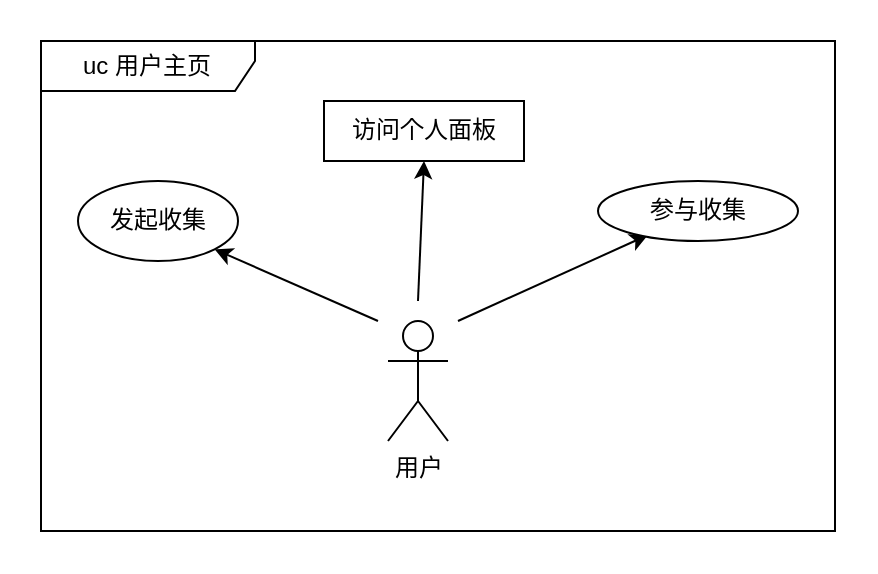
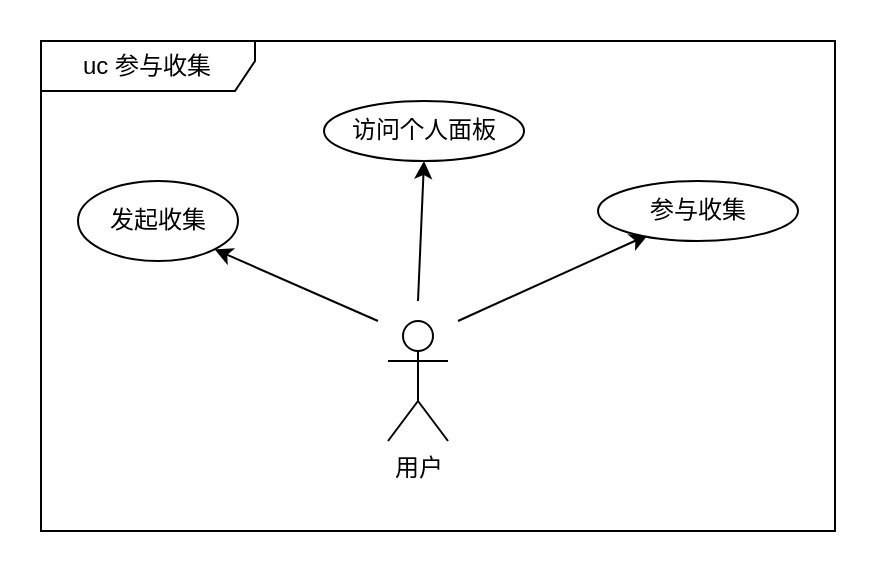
(148, 67) -> (148, 67)
(424, 131) -> (424, 131)
